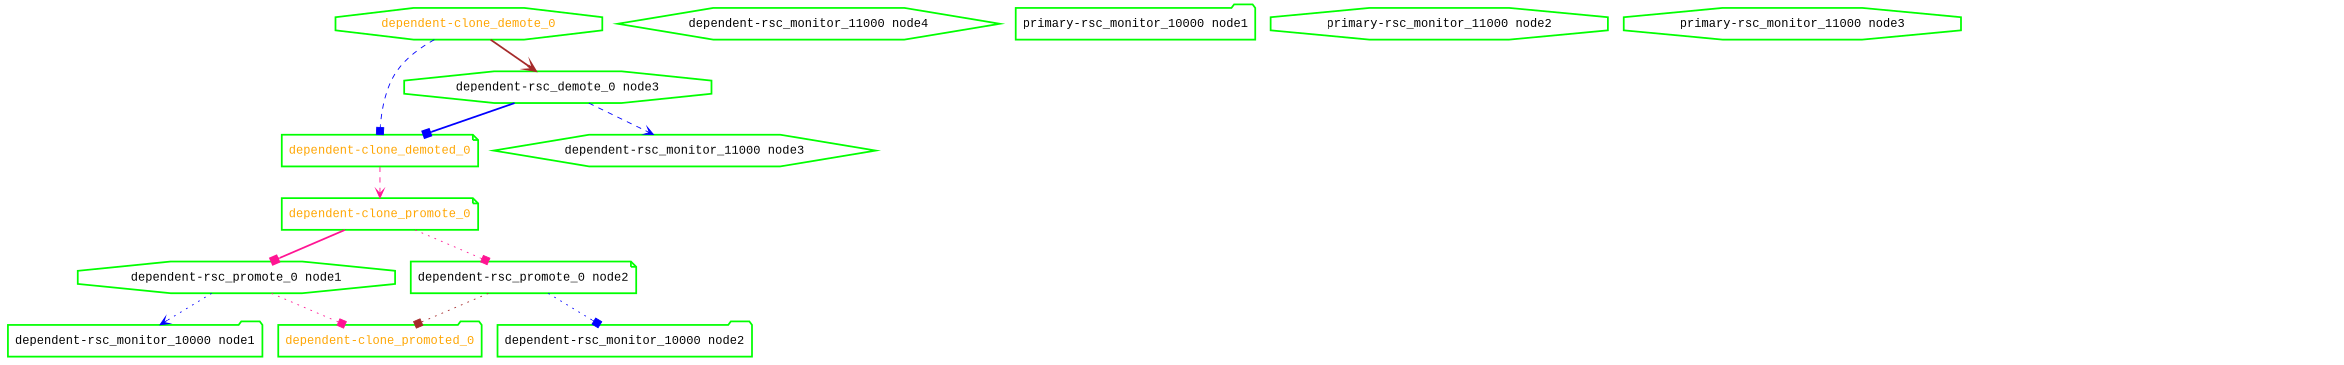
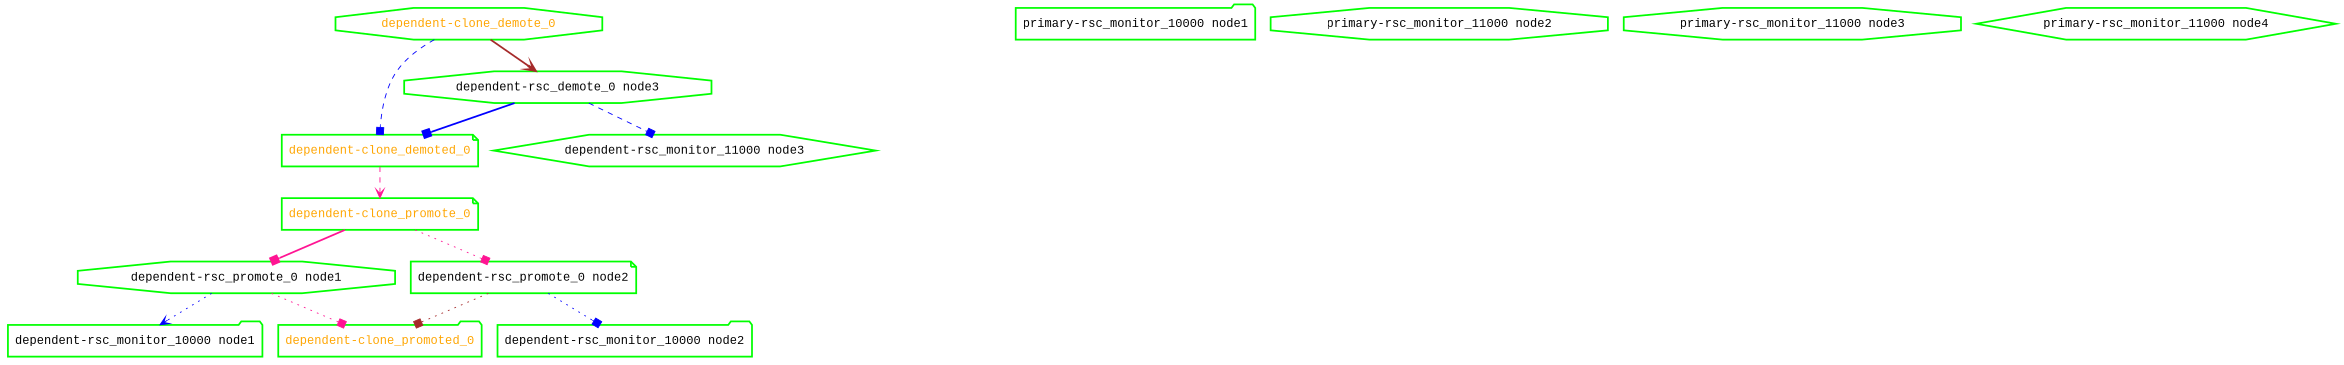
(809, 24) -> none
none -> (2156, 24)
(617, 117) -> (617, 117)
